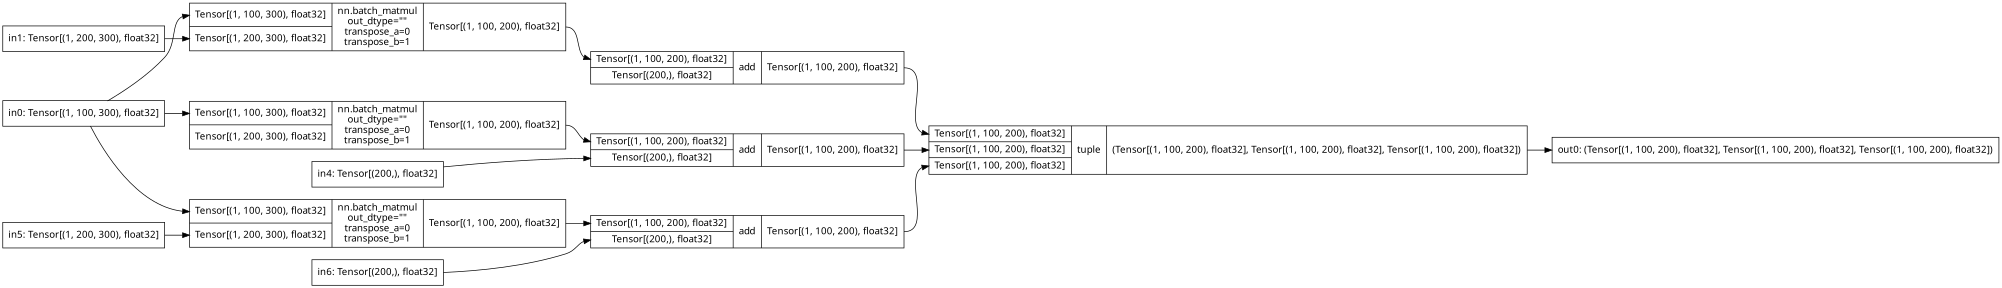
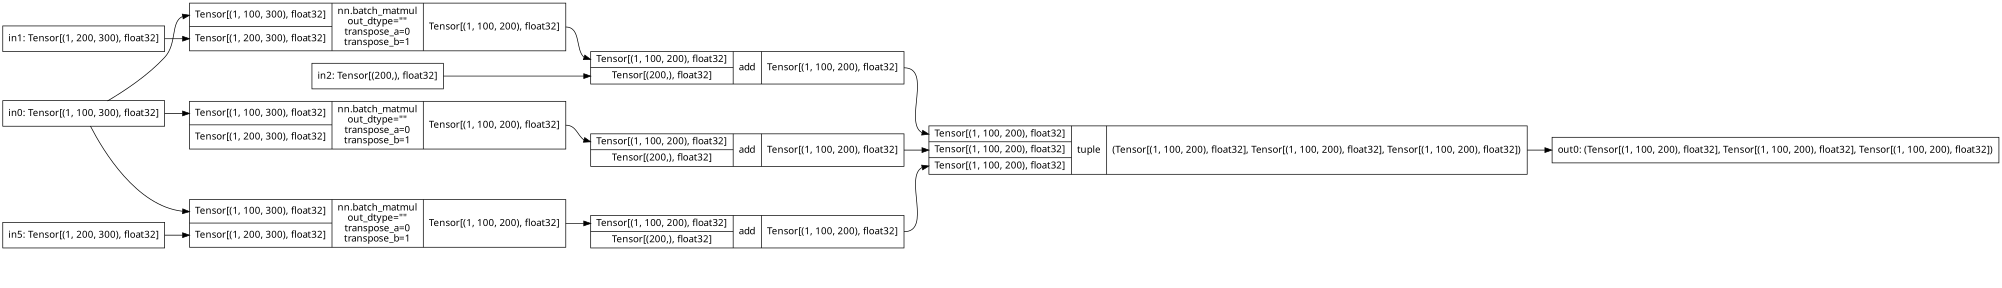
none -> (378, 76)
(378, 174) -> none
(378, 273) -> none
